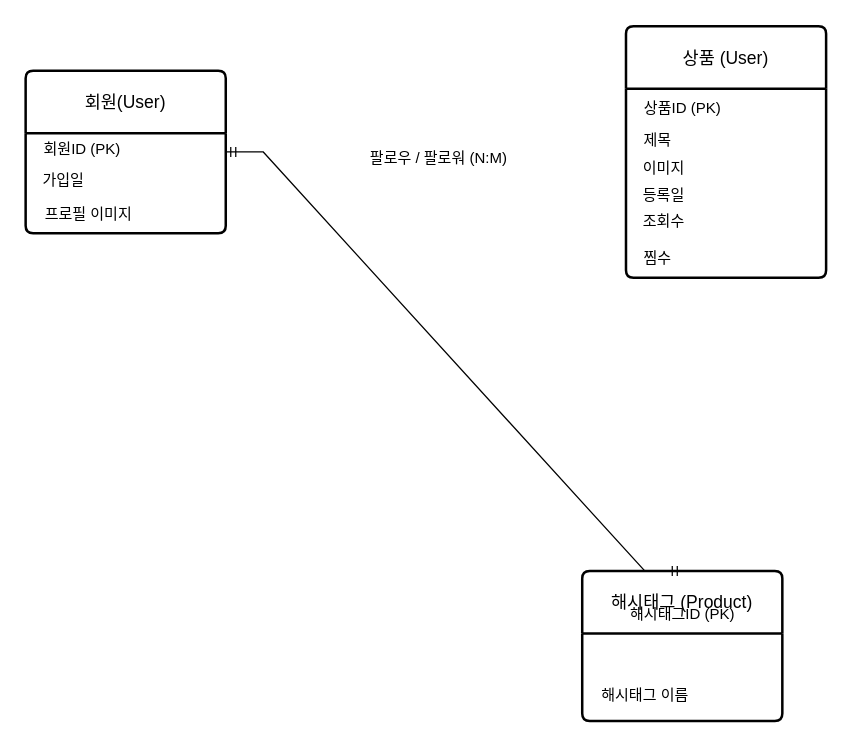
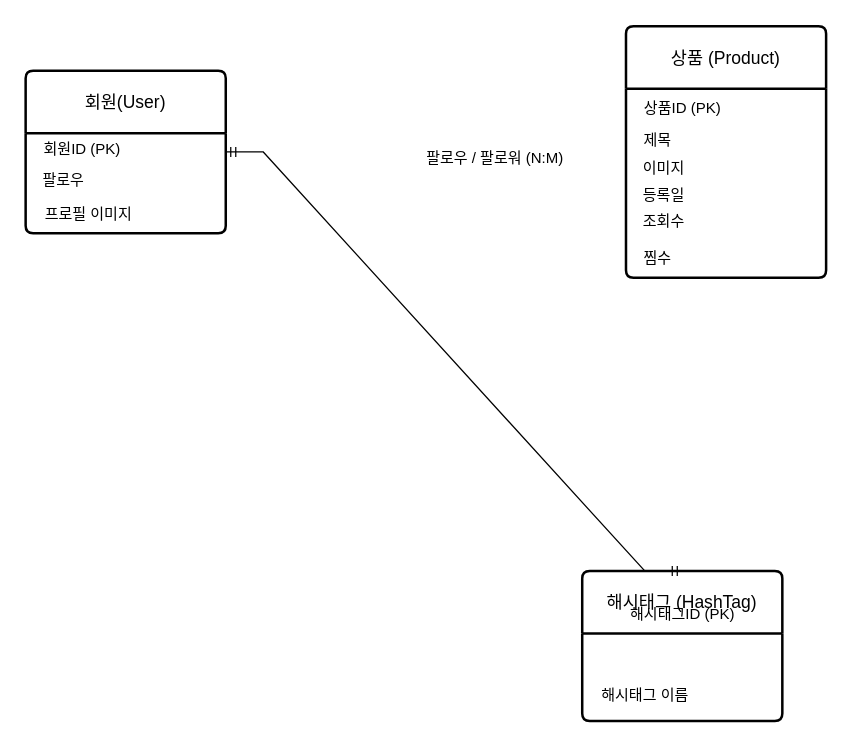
(726, 58) -> (726, 58)
(438, 158) -> (494, 158)
(64, 181) -> (64, 181)
(682, 602) -> (682, 602)
